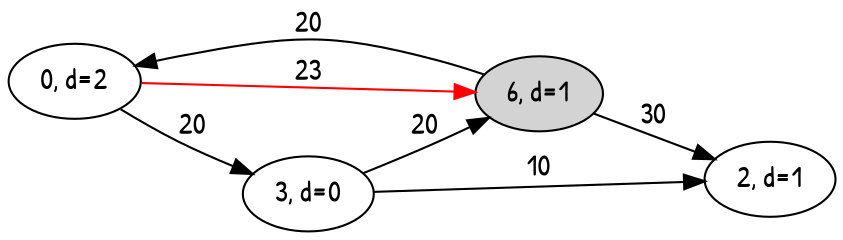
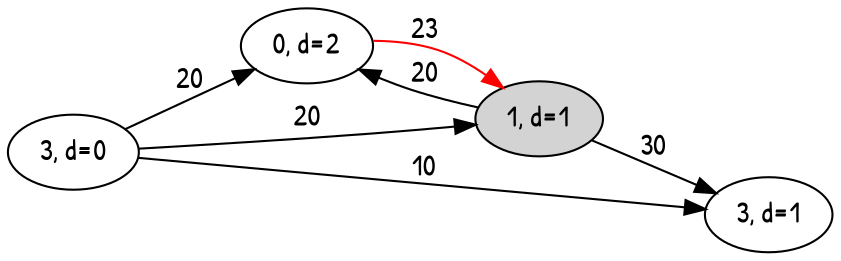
(539, 94) -> (539, 119)
(176, 140) -> (180, 104)
(770, 179) -> (769, 215)
